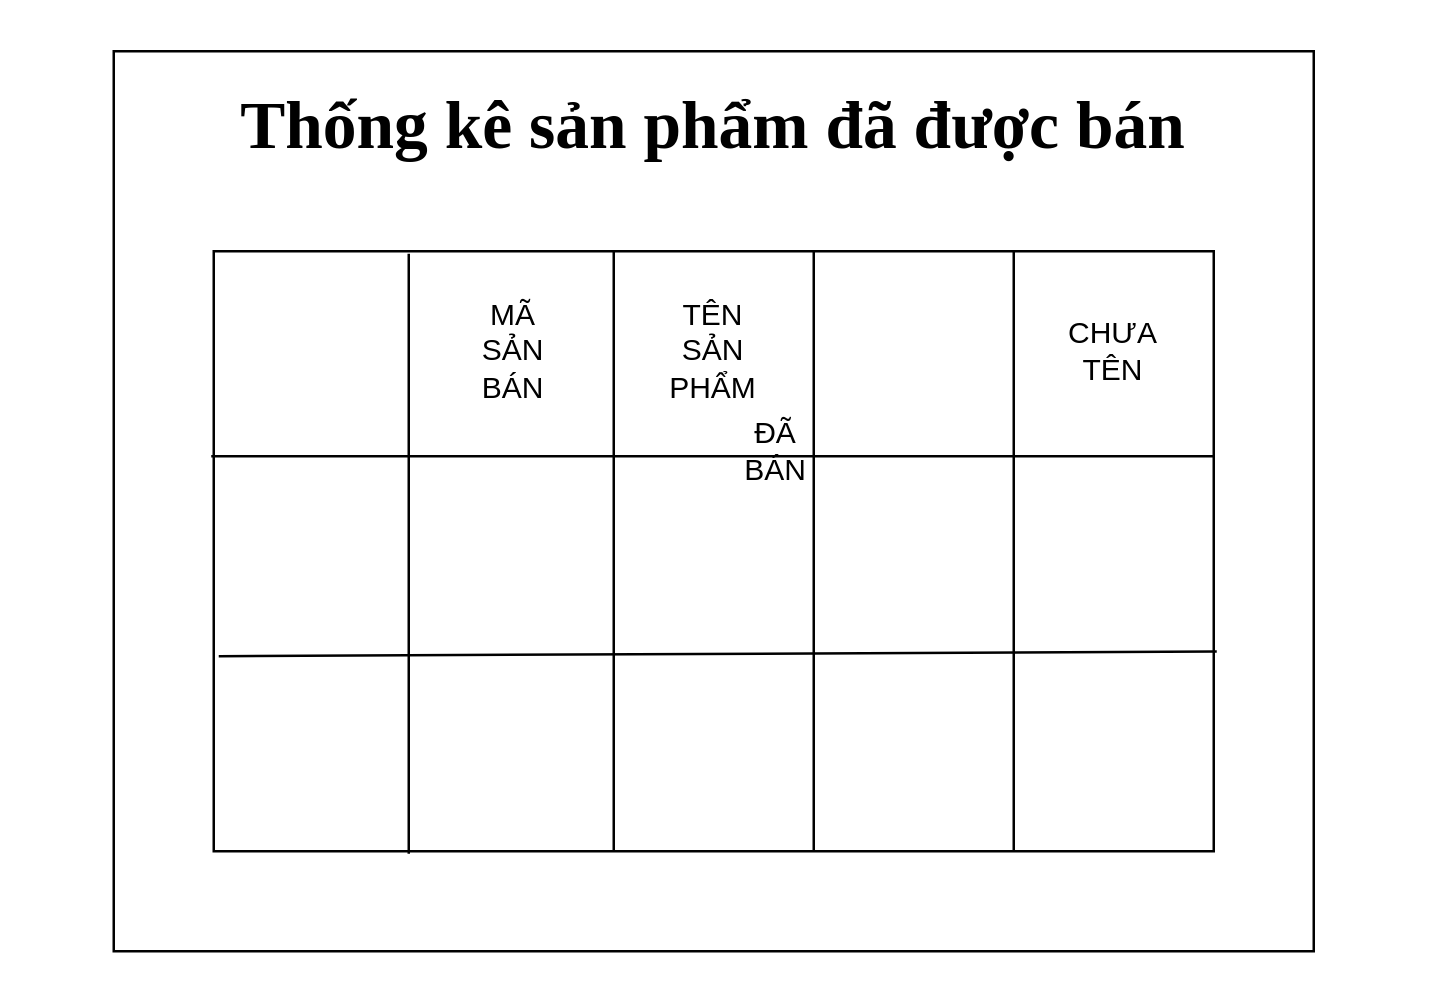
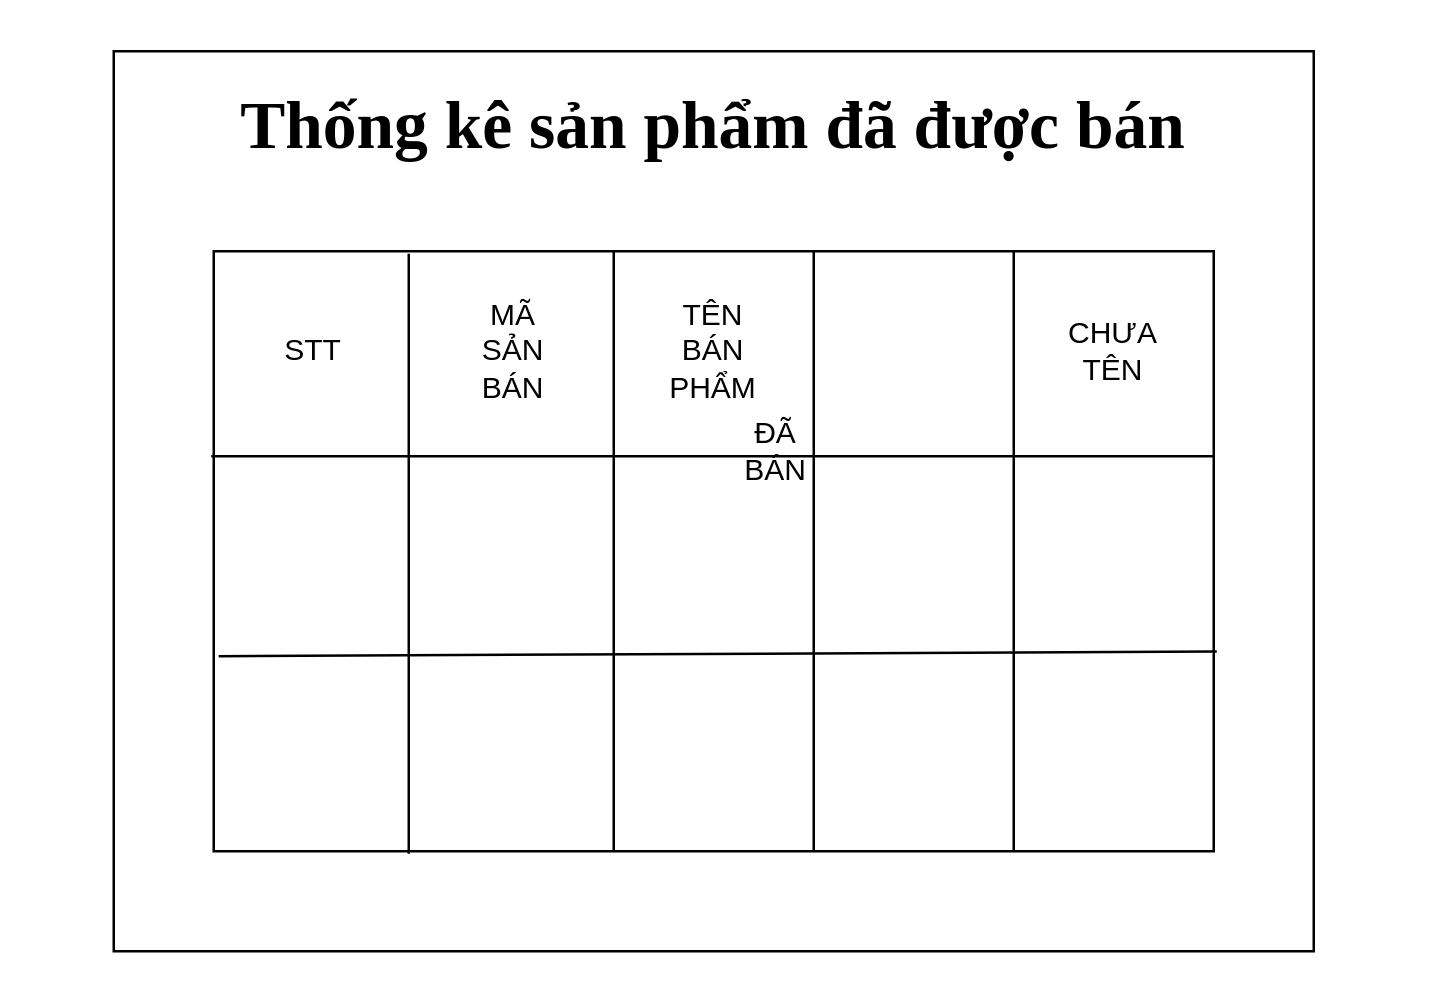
none -> (314, 351)
(714, 351) -> (714, 351)
